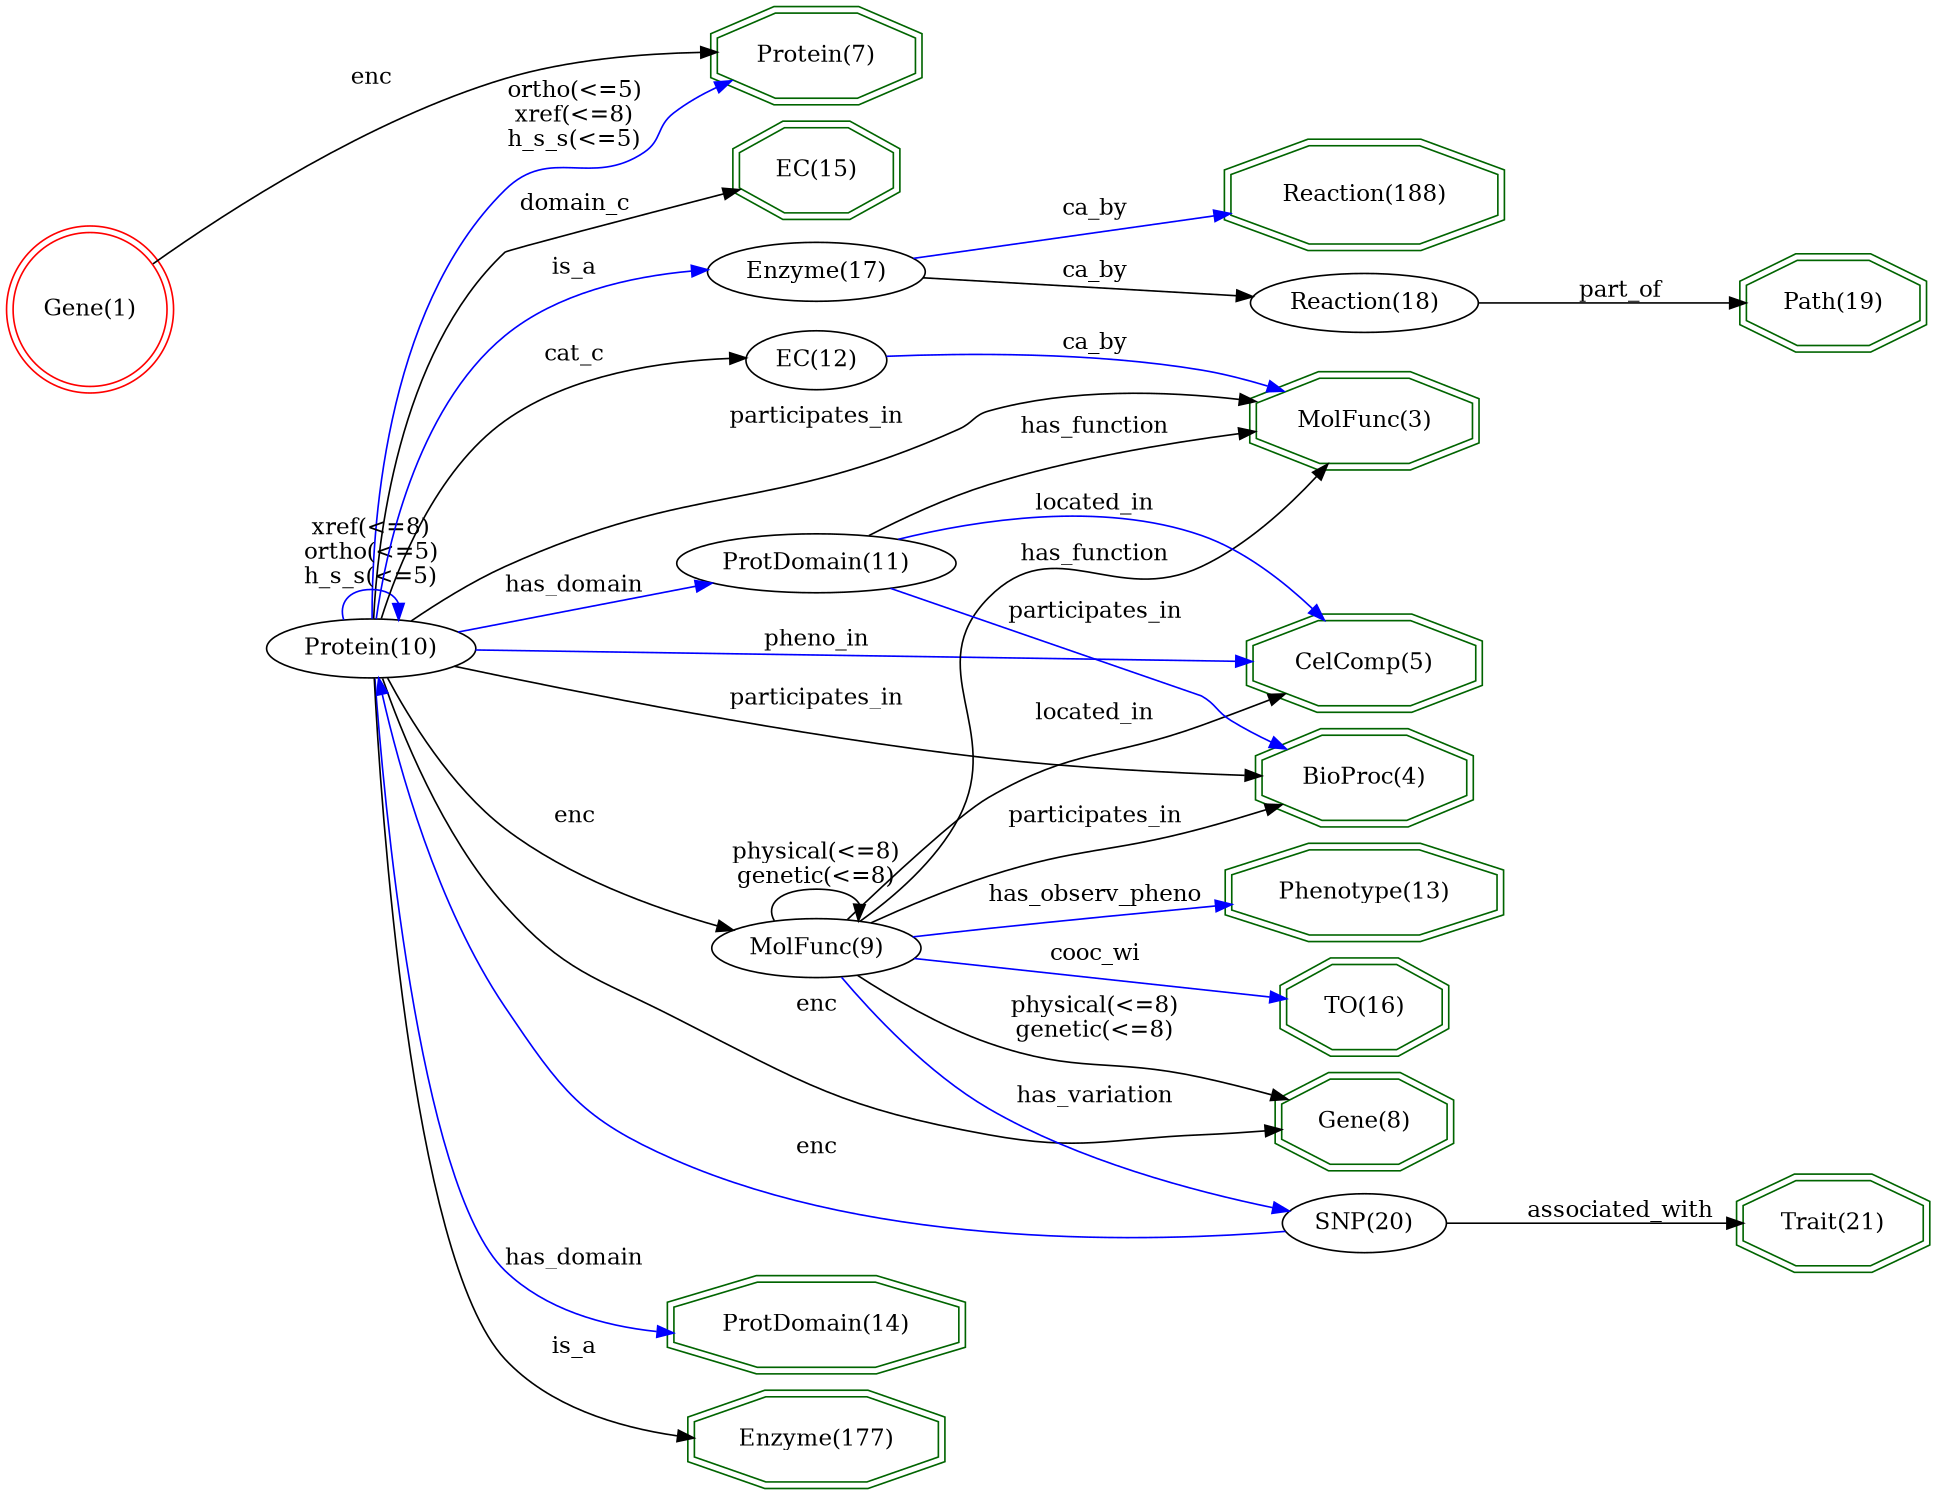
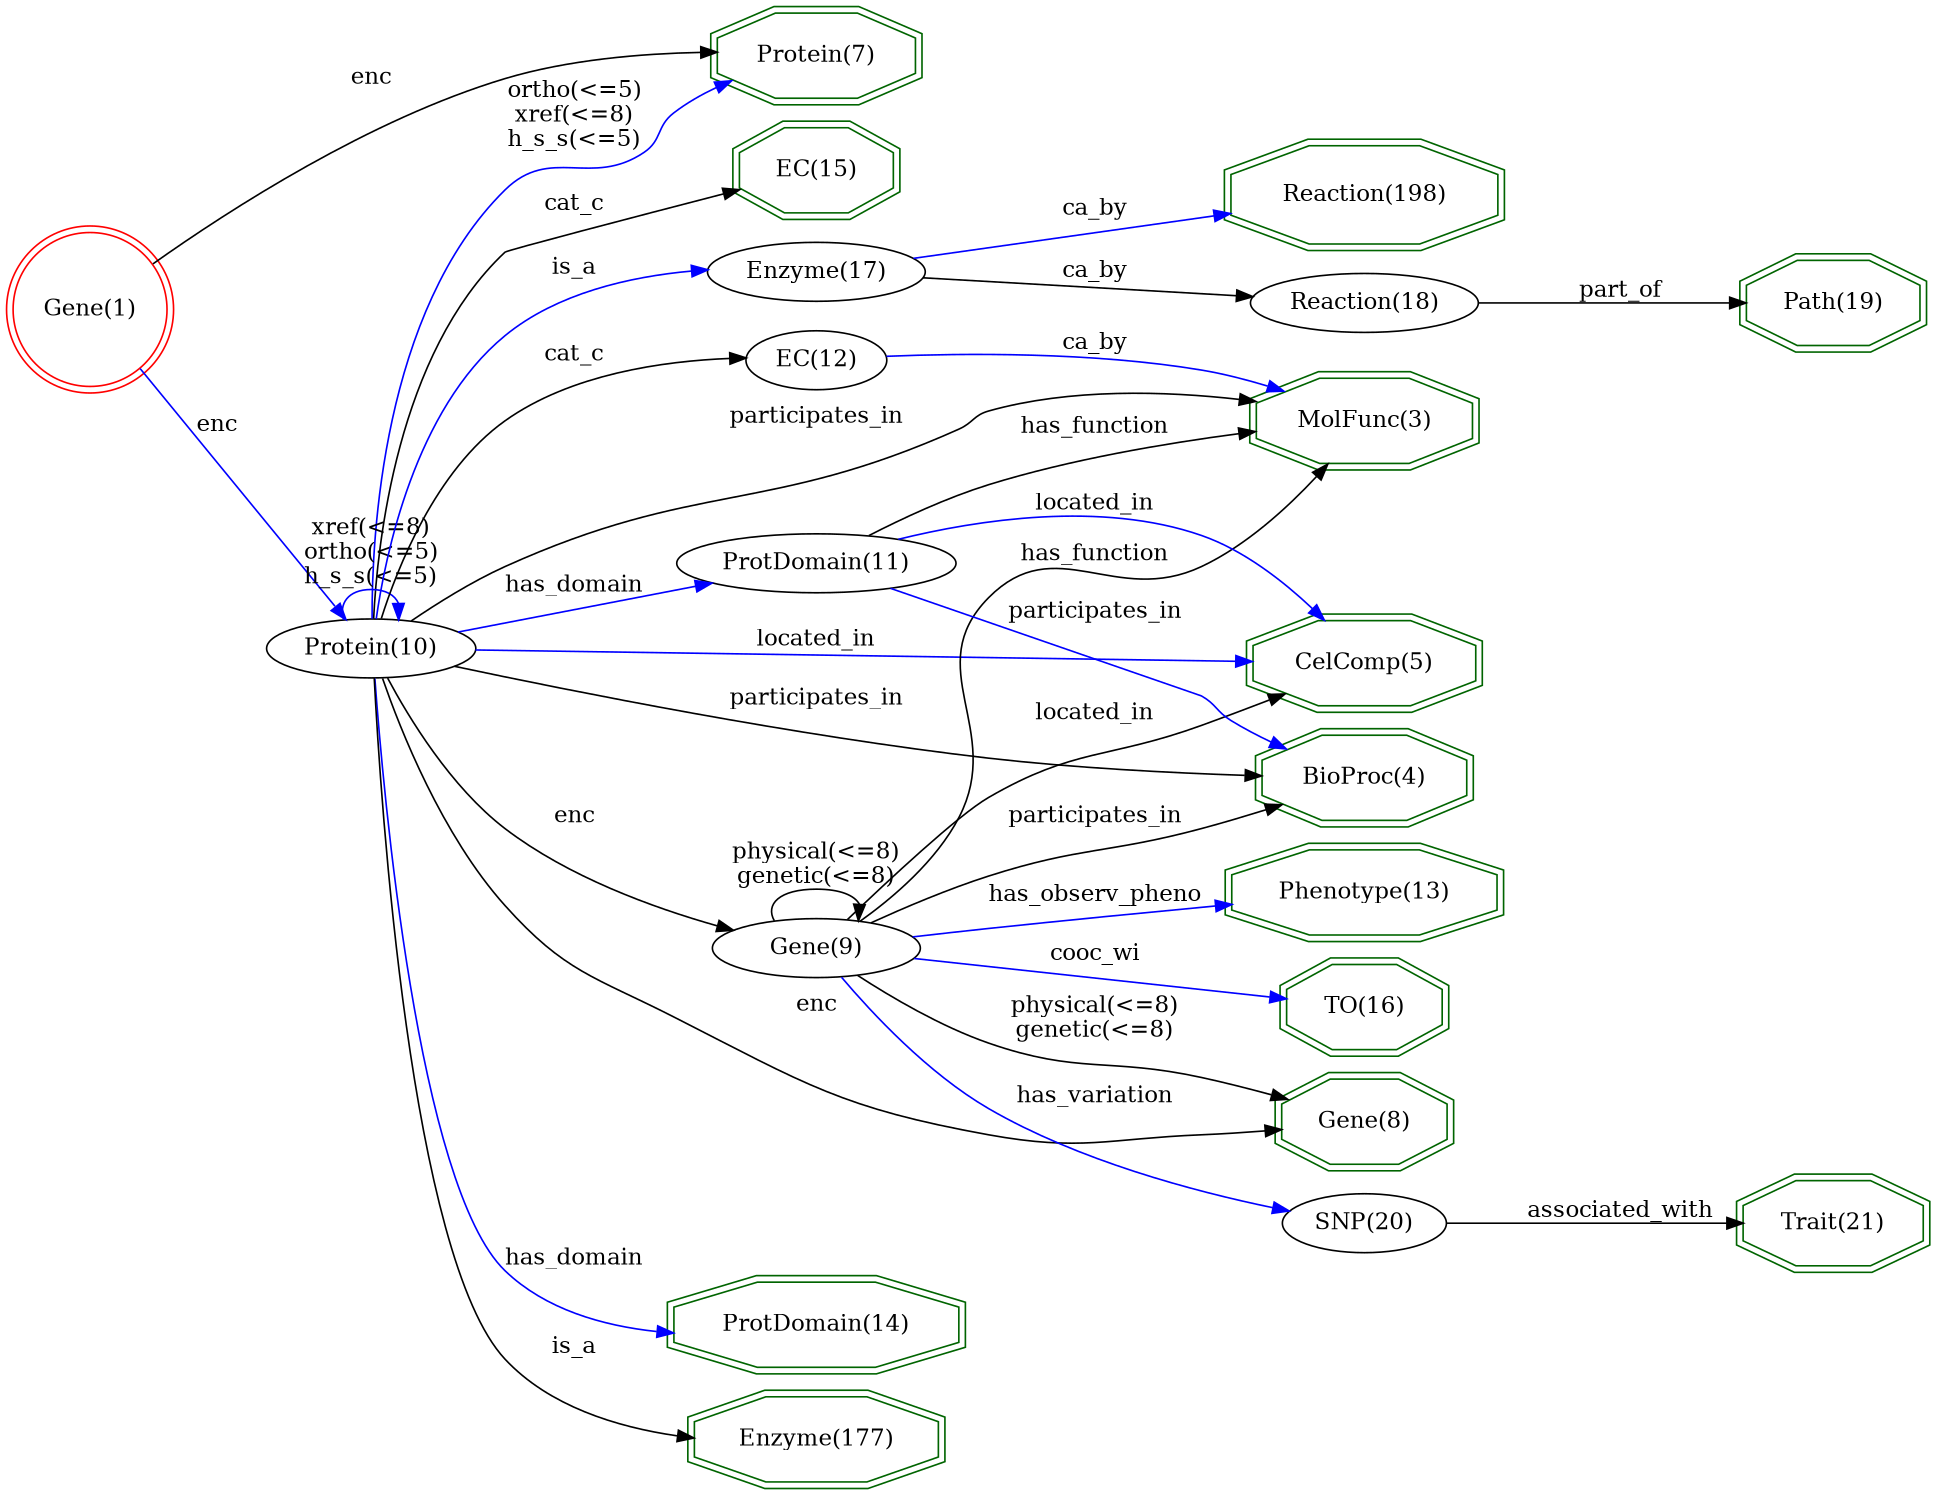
(1364, 195) -> (1364, 195)
(575, 204) -> (575, 204)
(816, 639) -> (816, 639)
(816, 948) -> (816, 948)
(698, 1168) -> (238, 487)
